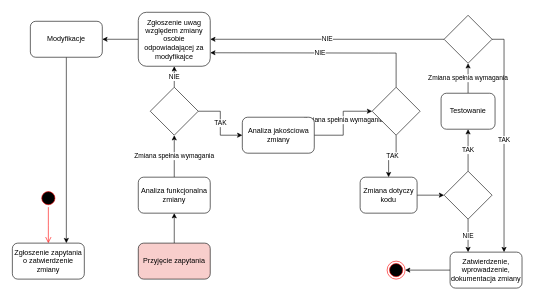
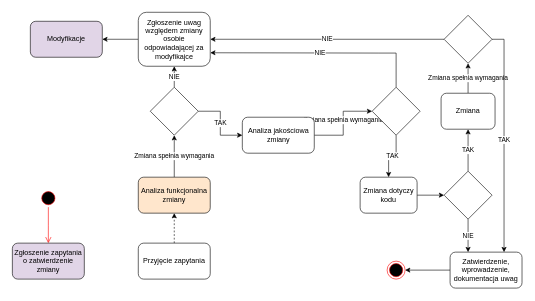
(66, 39) -> (66, 39)
(468, 111) -> (468, 111)
(174, 195) -> (174, 195)
(174, 230) -> (174, 230)
(66, 237) -> none
(48, 261) -> (48, 261)
(174, 261) -> (174, 261)
(486, 270) -> (486, 270)
